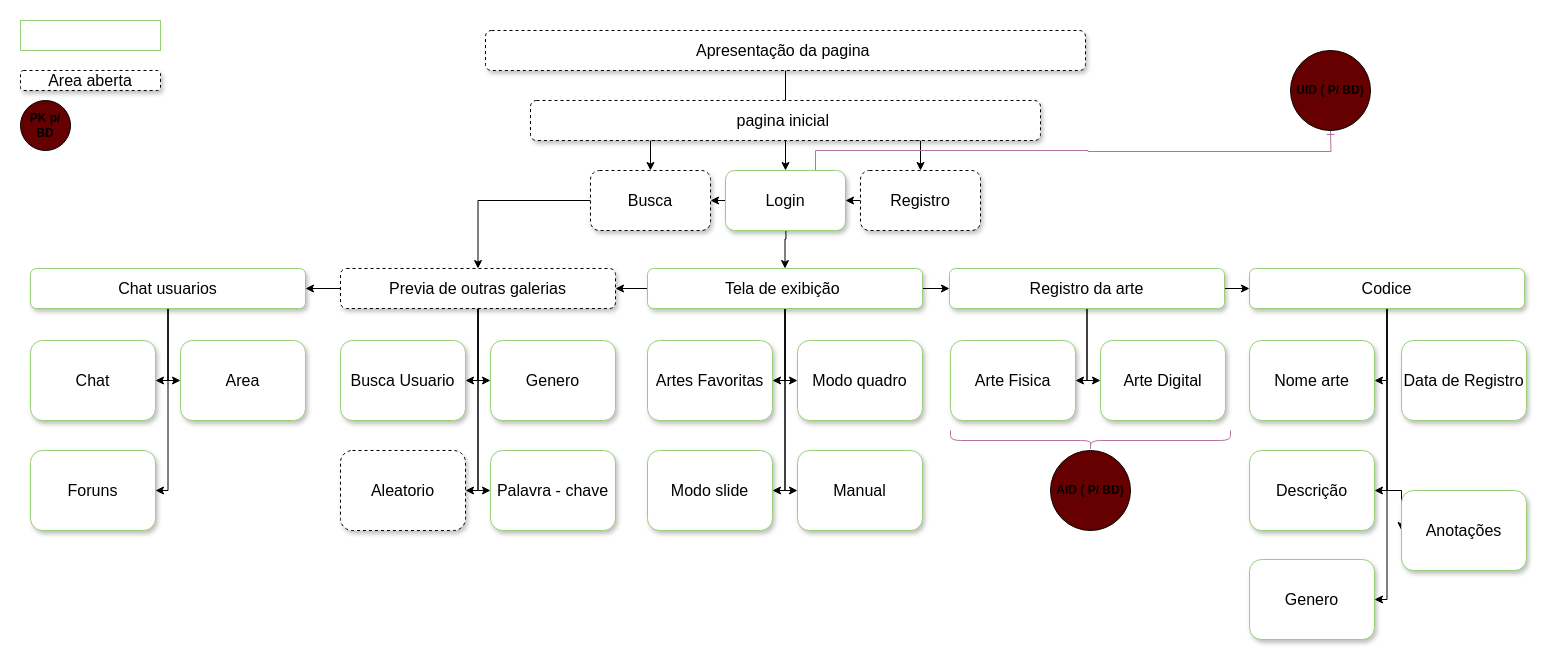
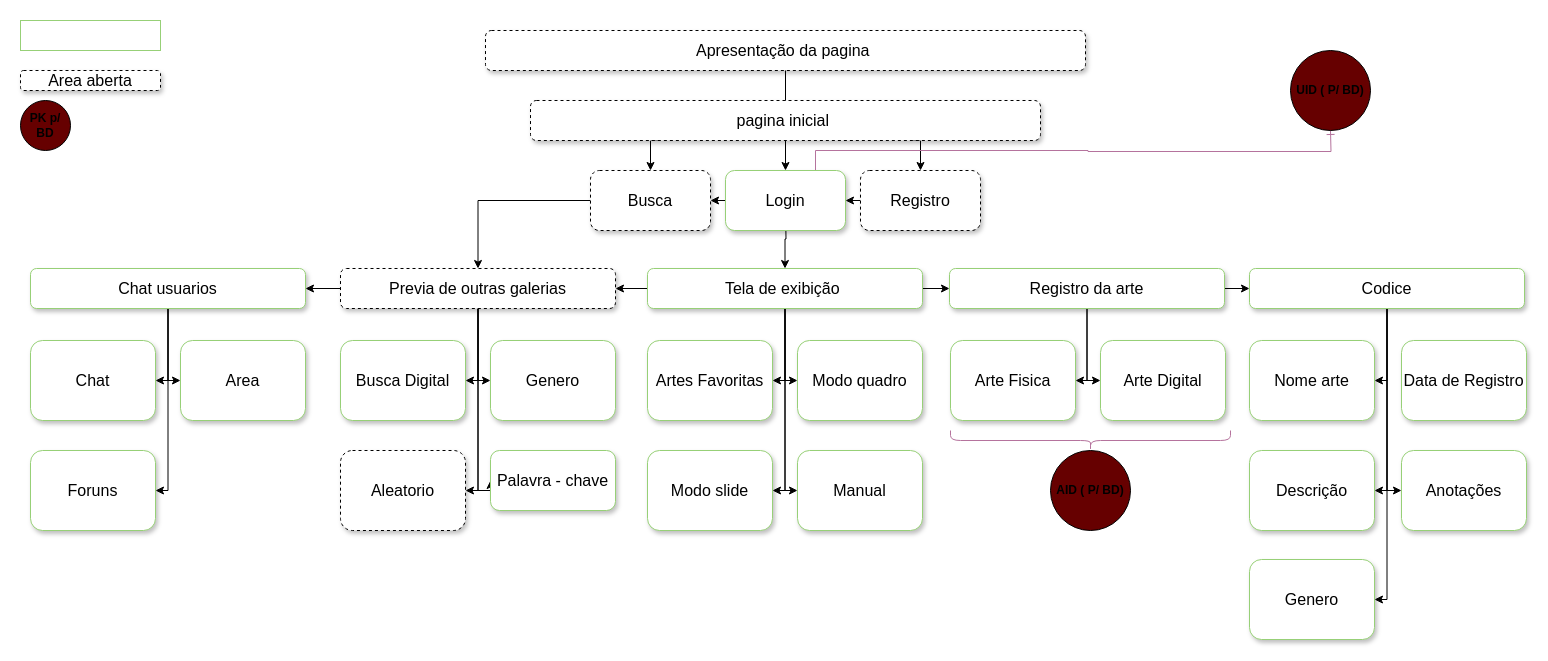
(403, 381) -> (403, 381)
(553, 491) -> (553, 481)
(1464, 531) -> (1464, 491)
